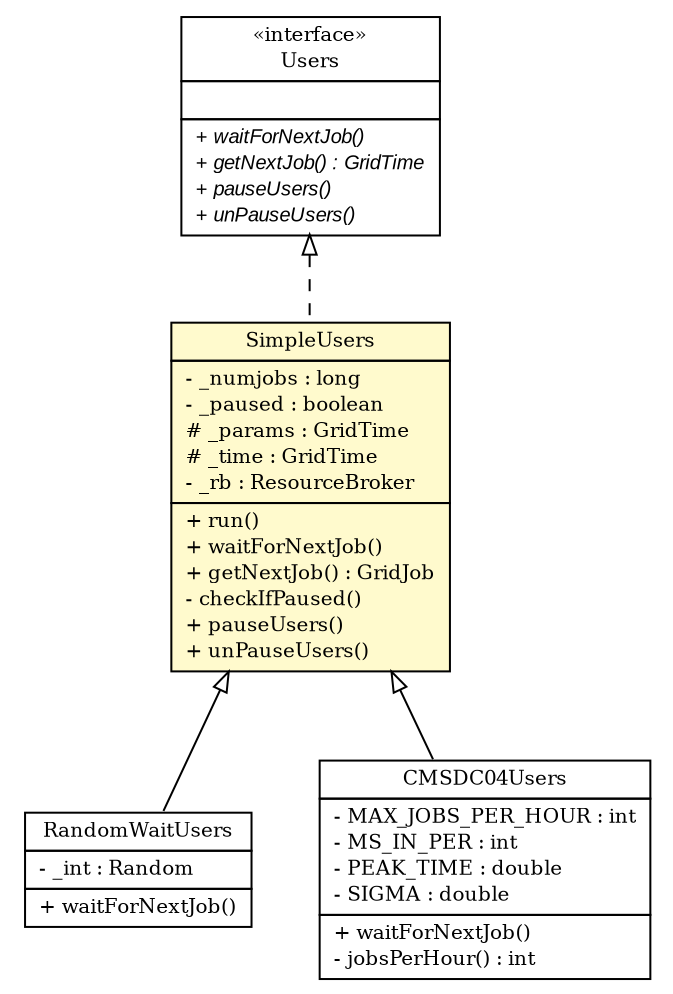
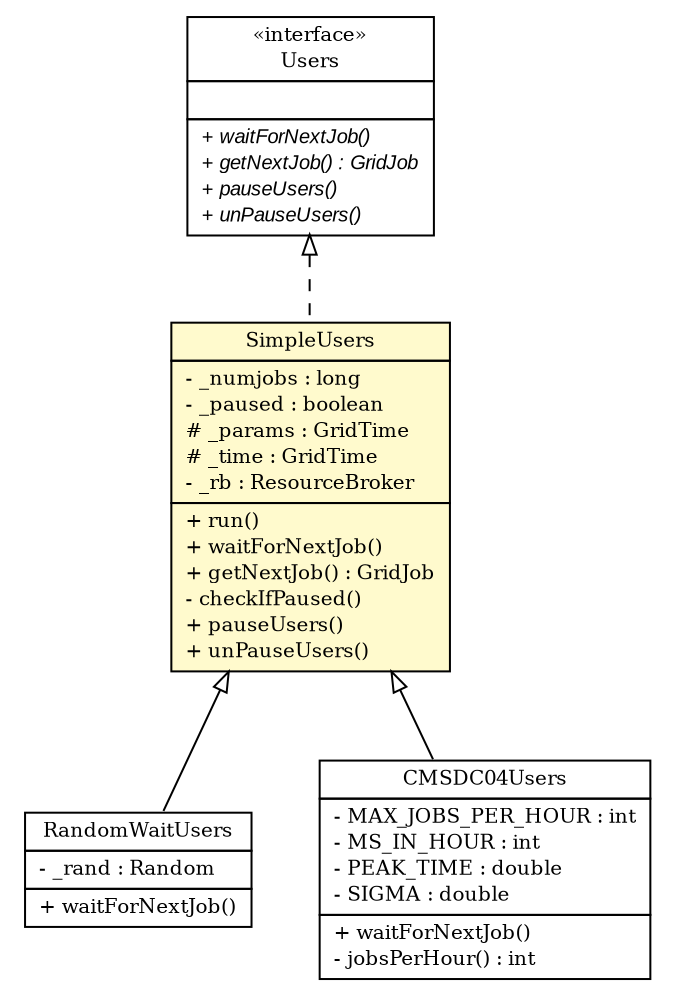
(311, 163) -> (311, 163)
(426, 843) -> (437, 843)
(117, 869) -> (127, 869)
